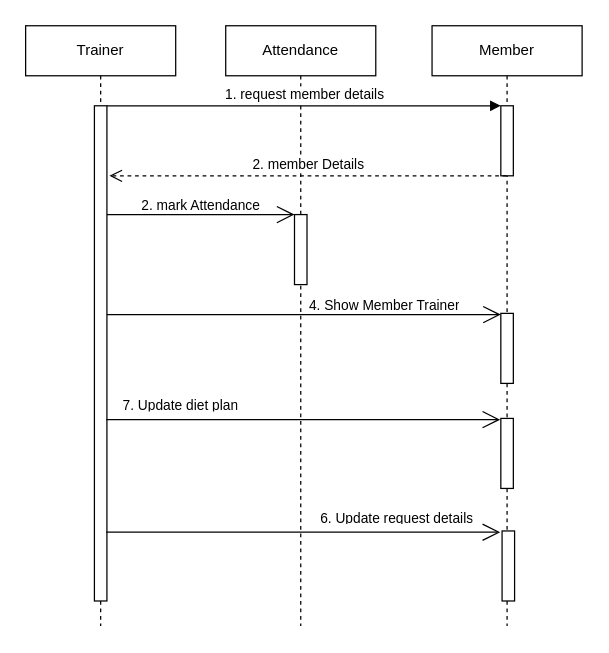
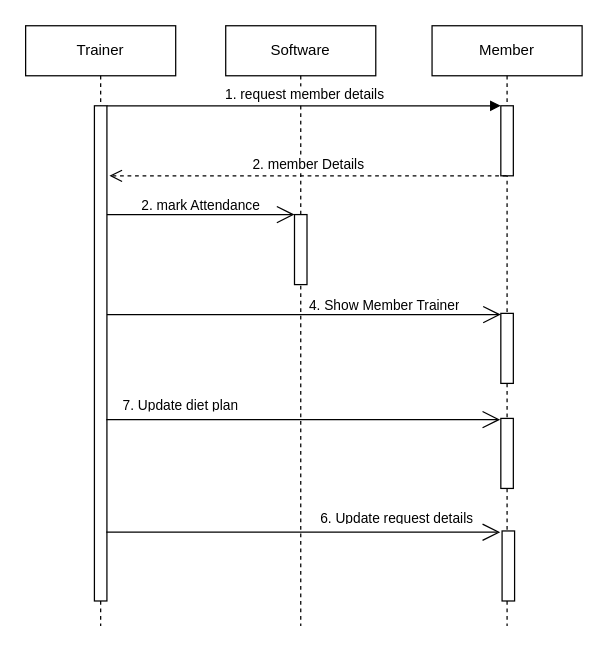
(301, 51) -> (301, 51)
